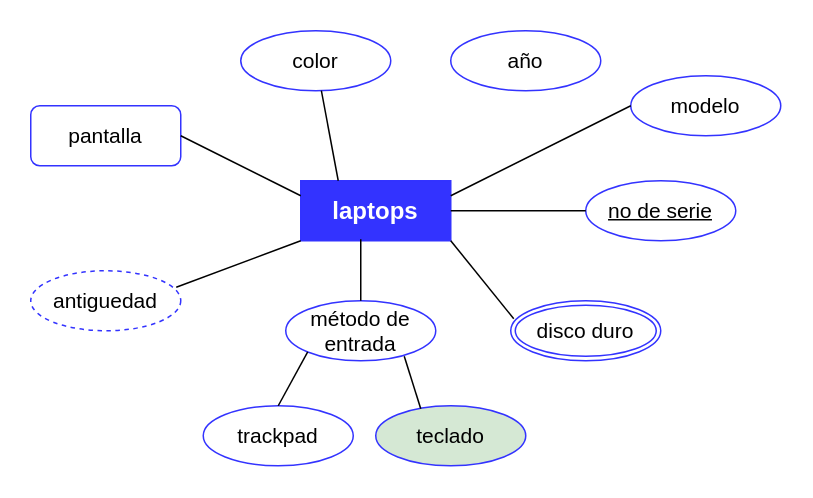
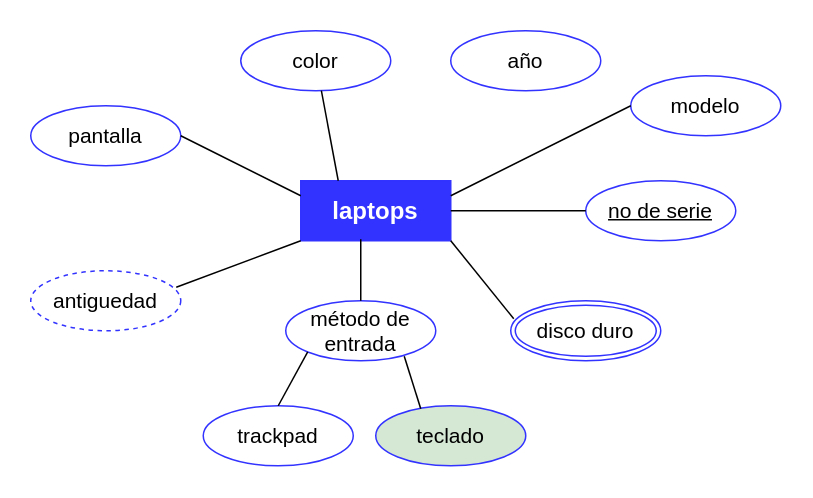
(106, 136) -> (106, 136)
